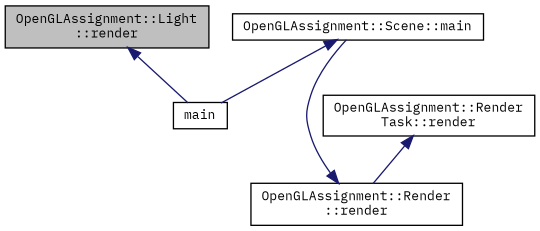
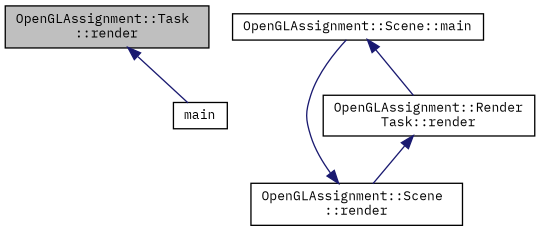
(107, 27) -> (107, 27)
(273, 74) -> (395, 73)
(357, 204) -> (357, 204)
